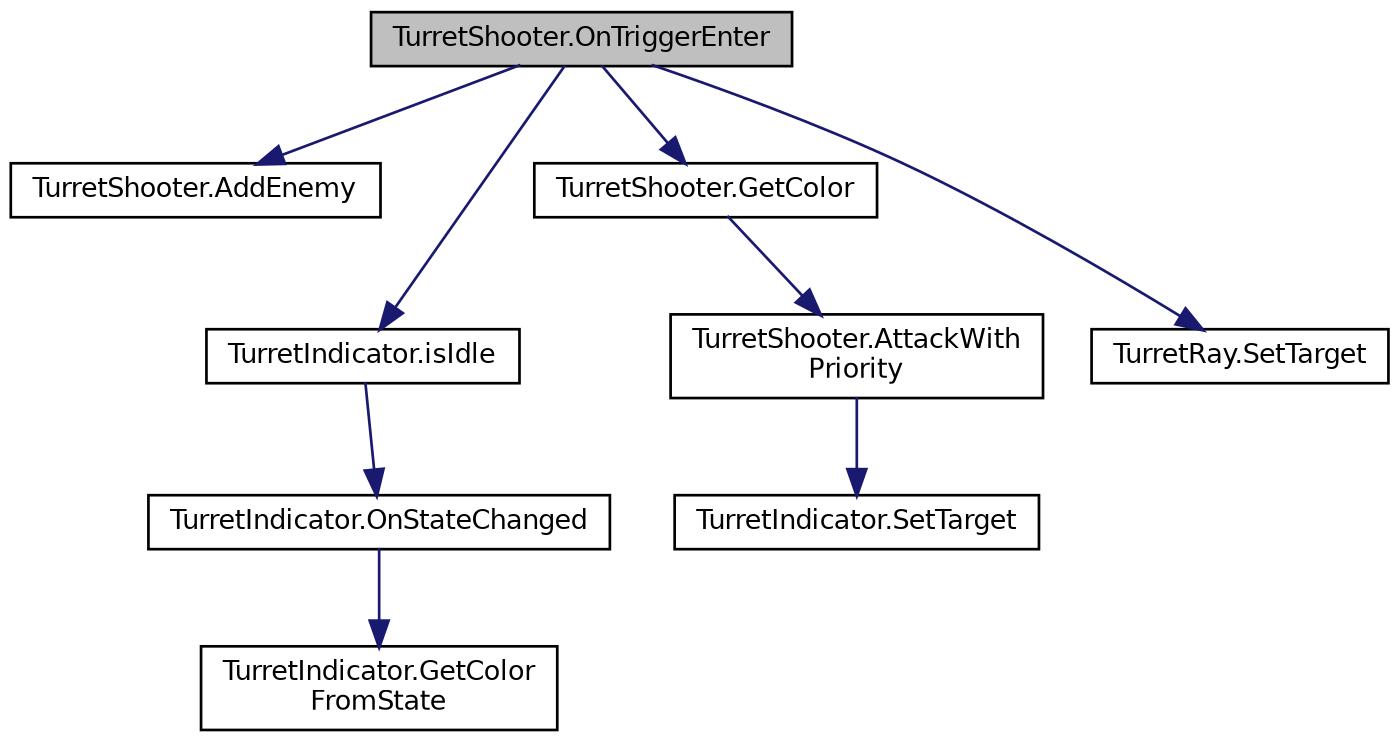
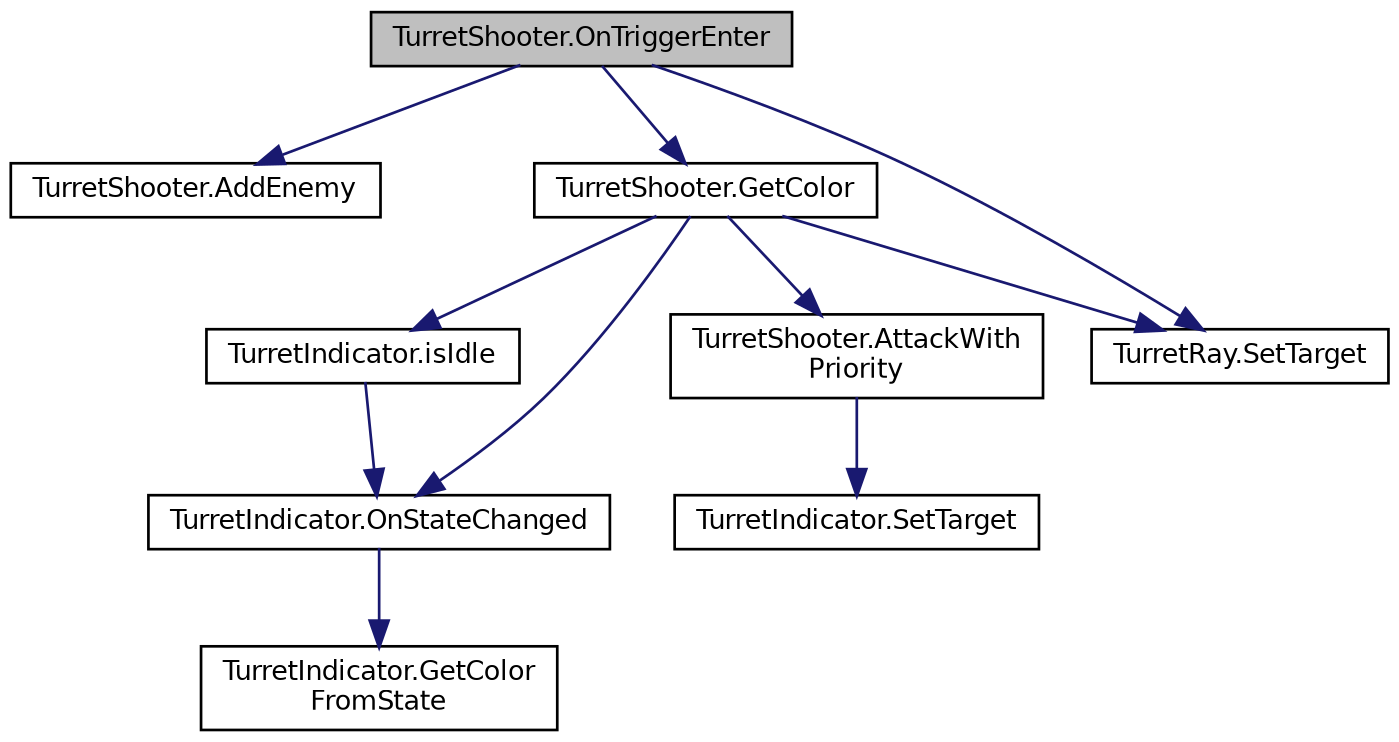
(480, 186) -> (547, 267)
none -> (960, 269)
none -> (579, 361)
